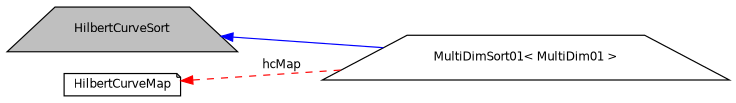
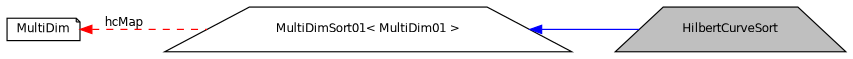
(308, 42) -> (591, 29)
(122, 85) -> (44, 29)
